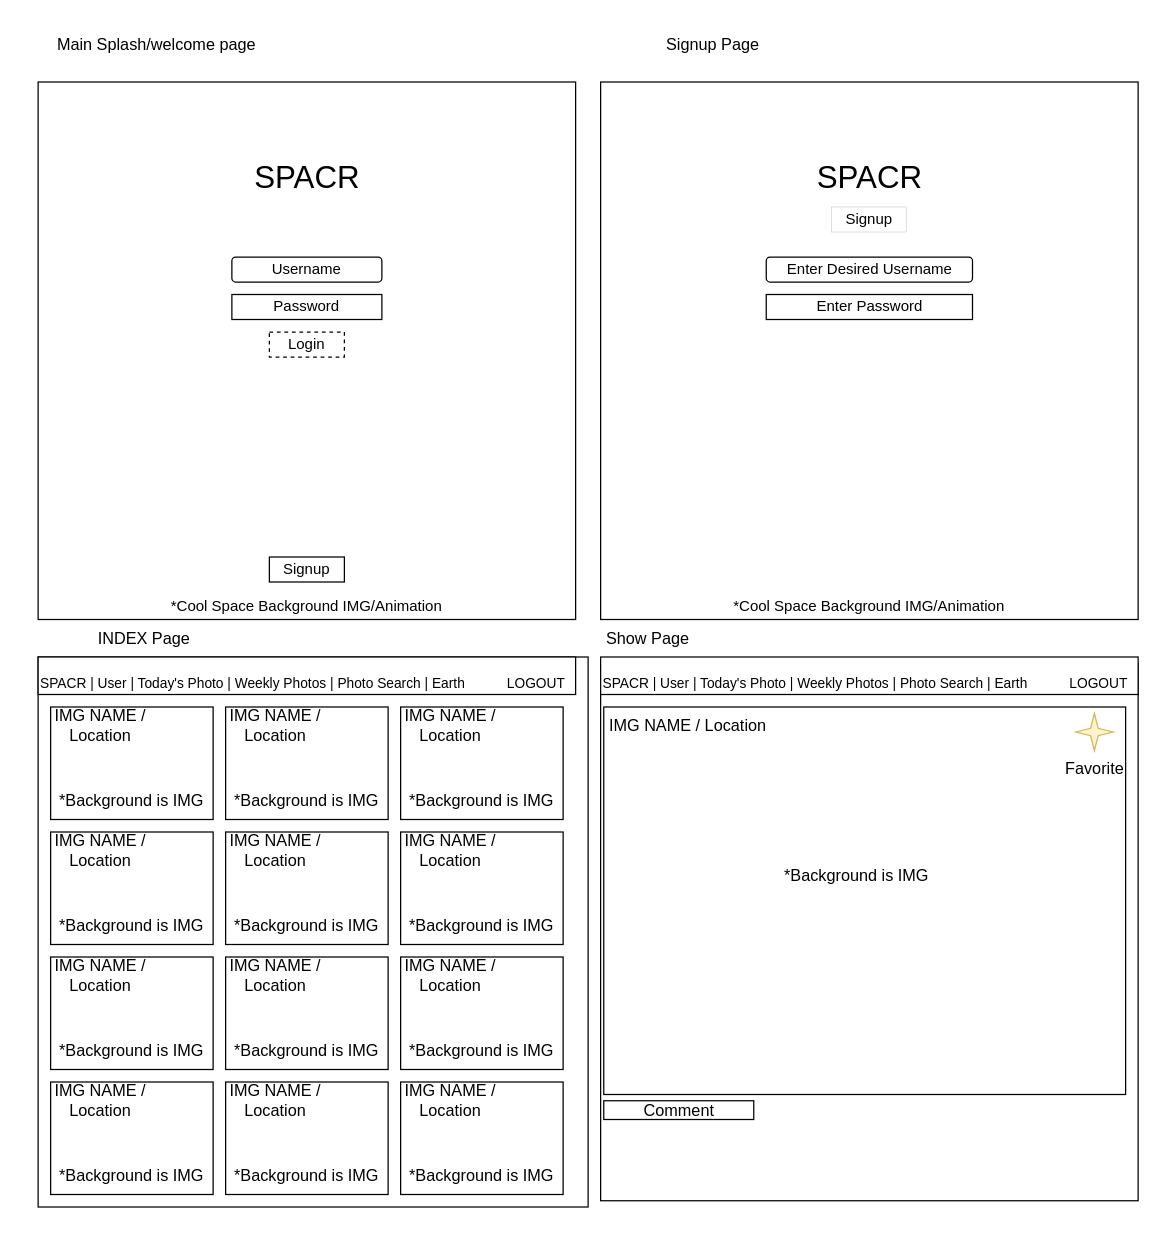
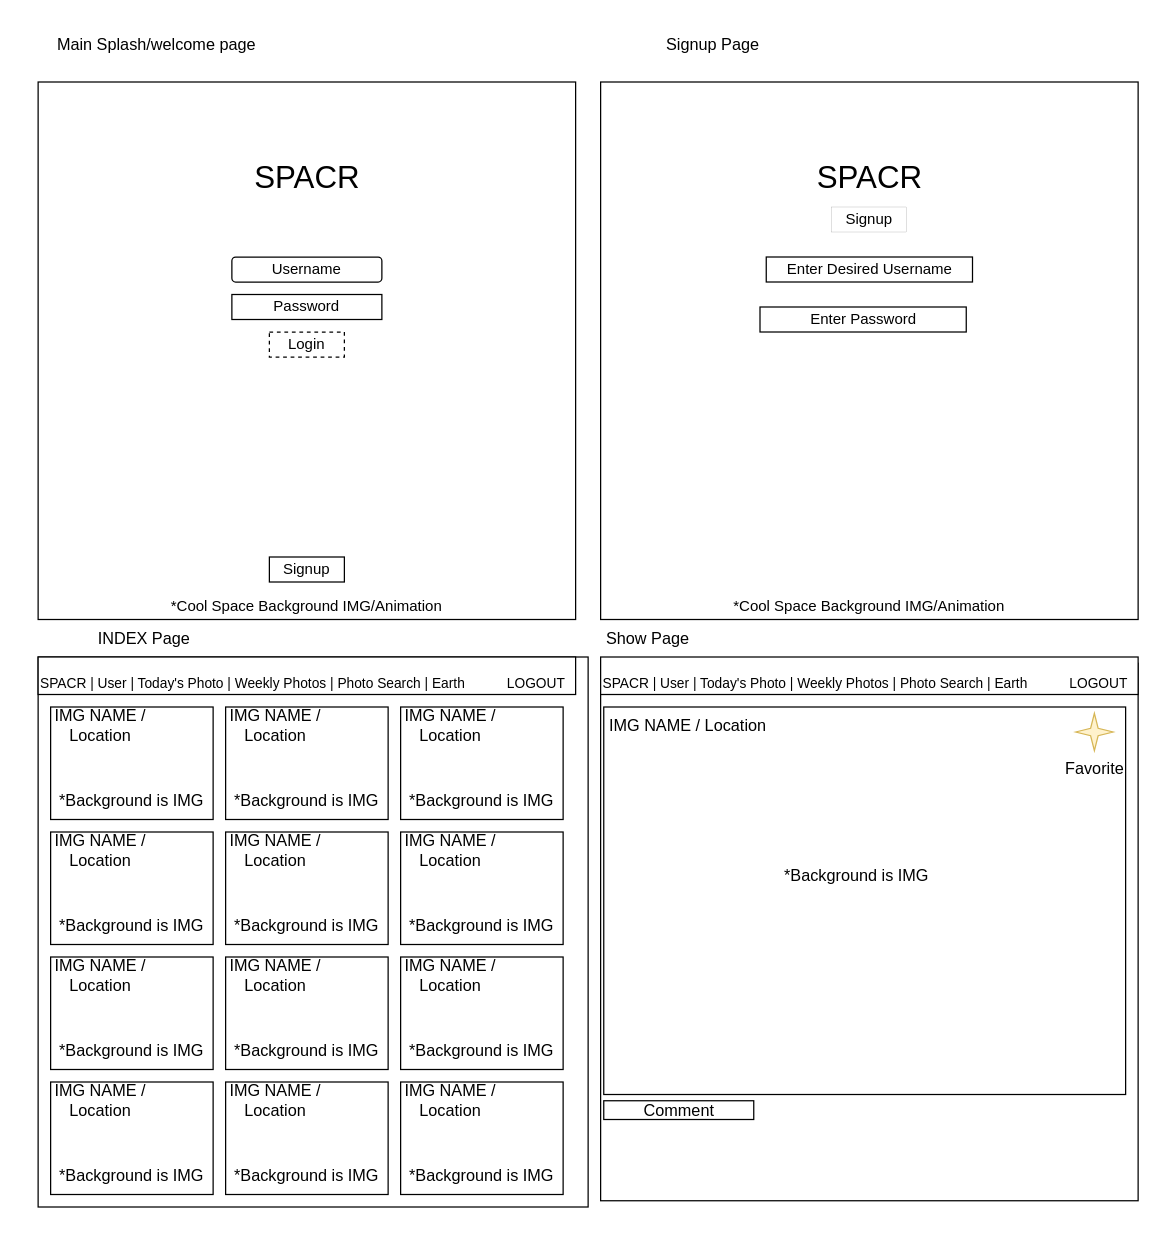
(869, 269) -> (869, 269)
(869, 307) -> (863, 319)
